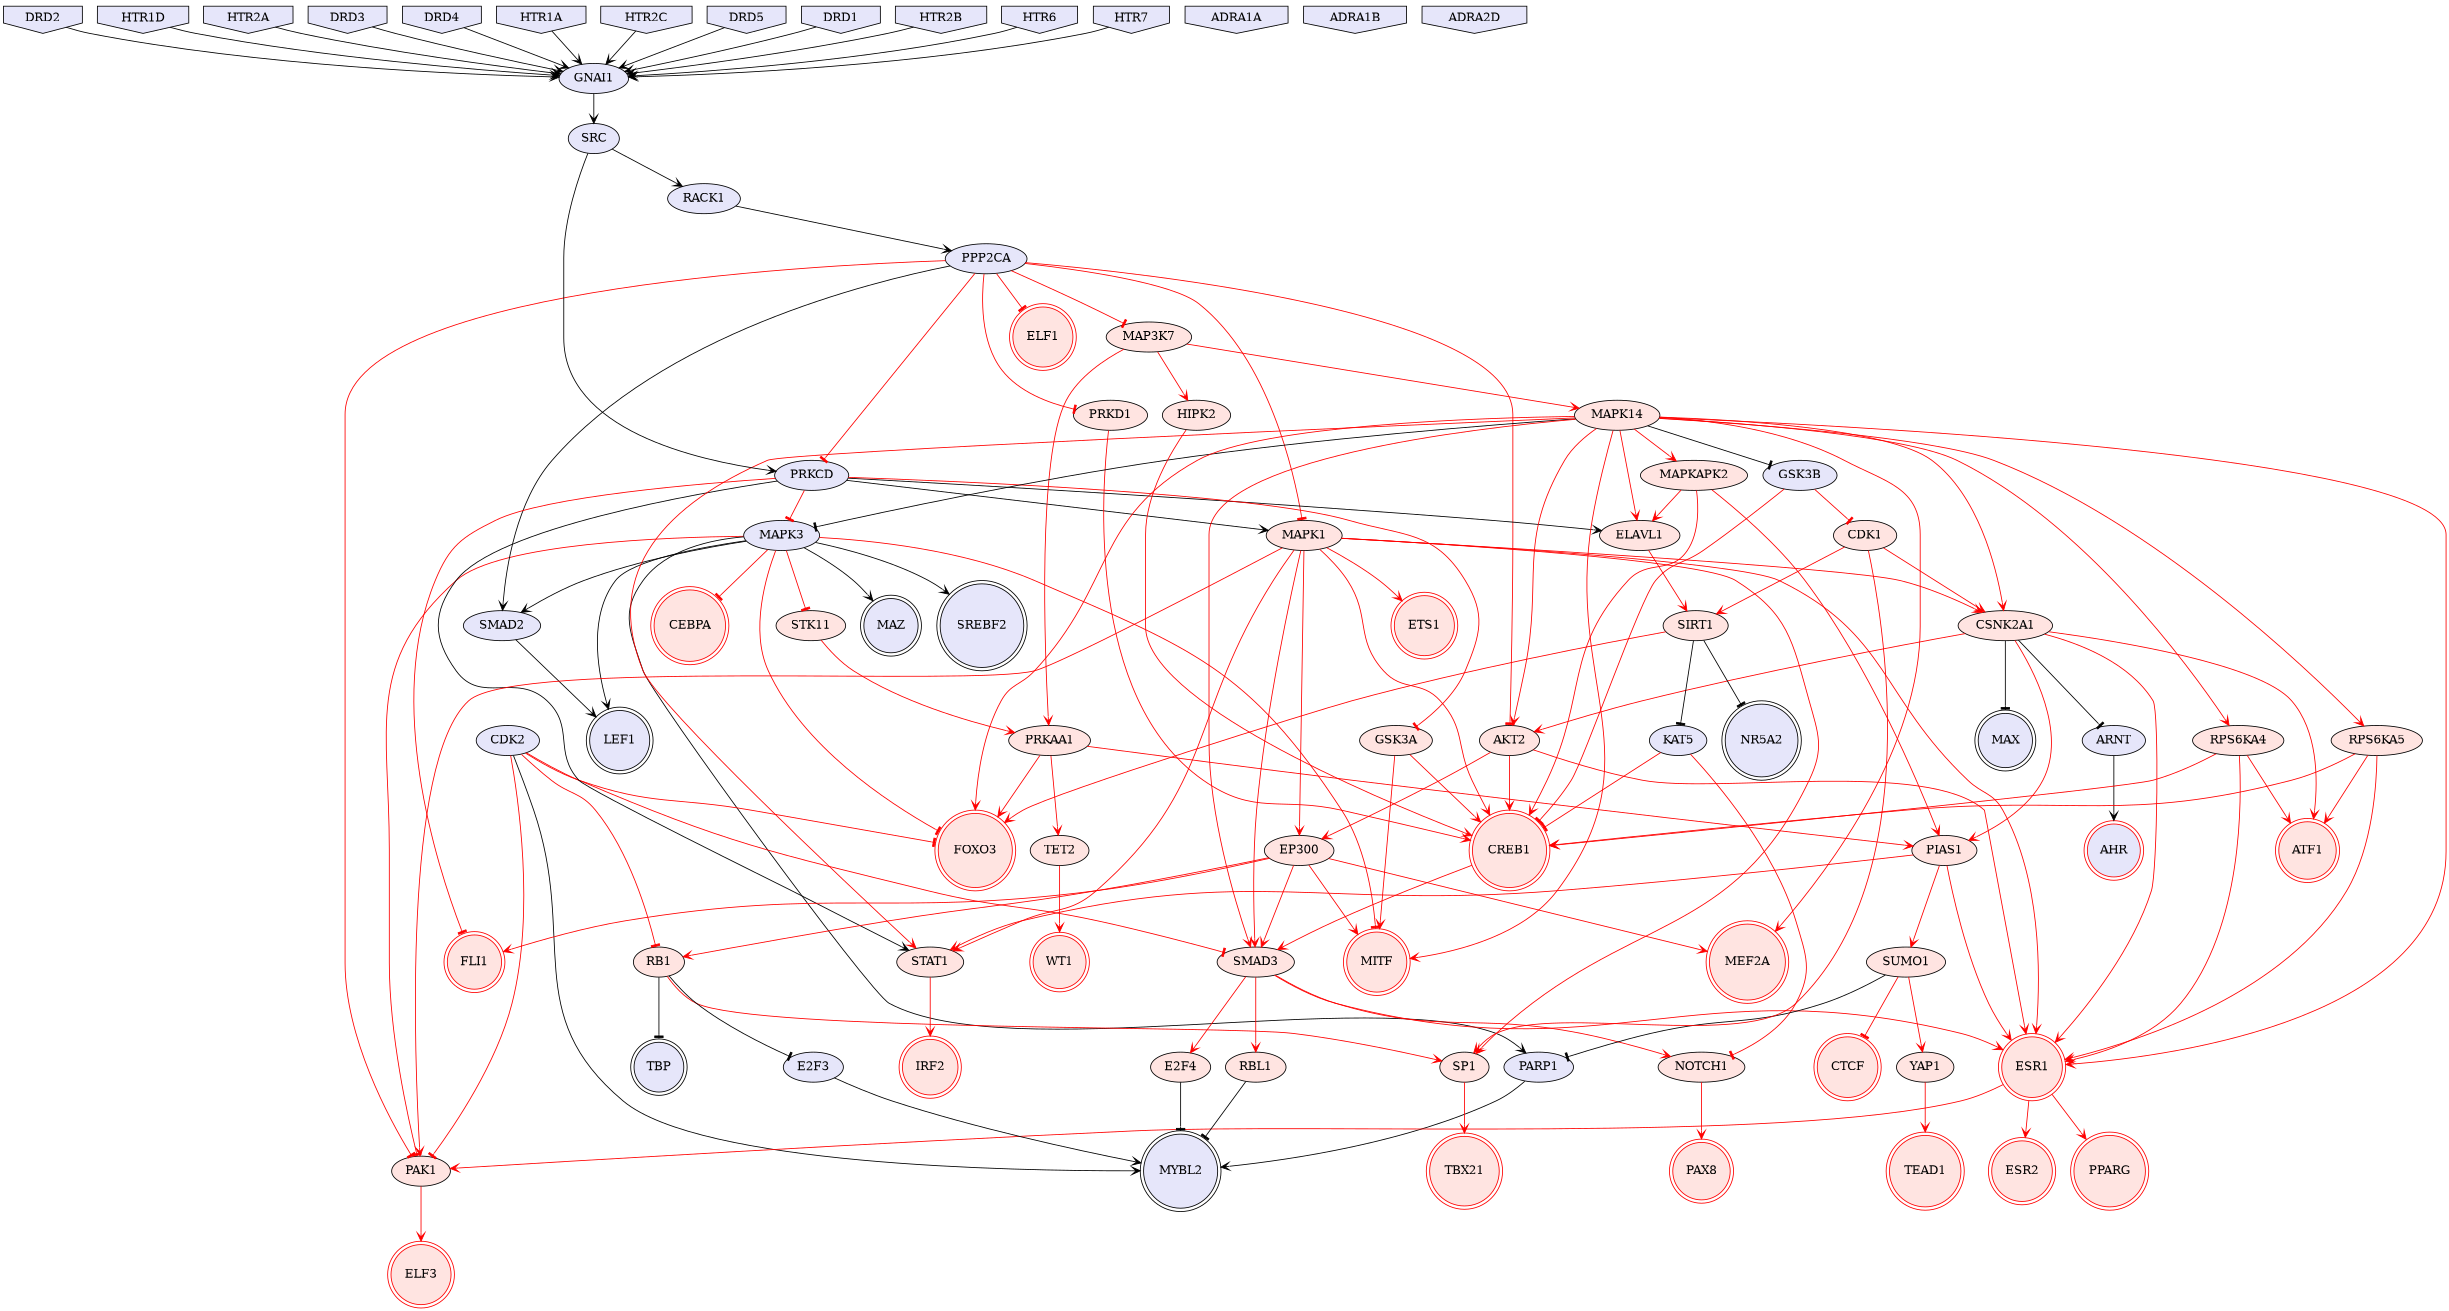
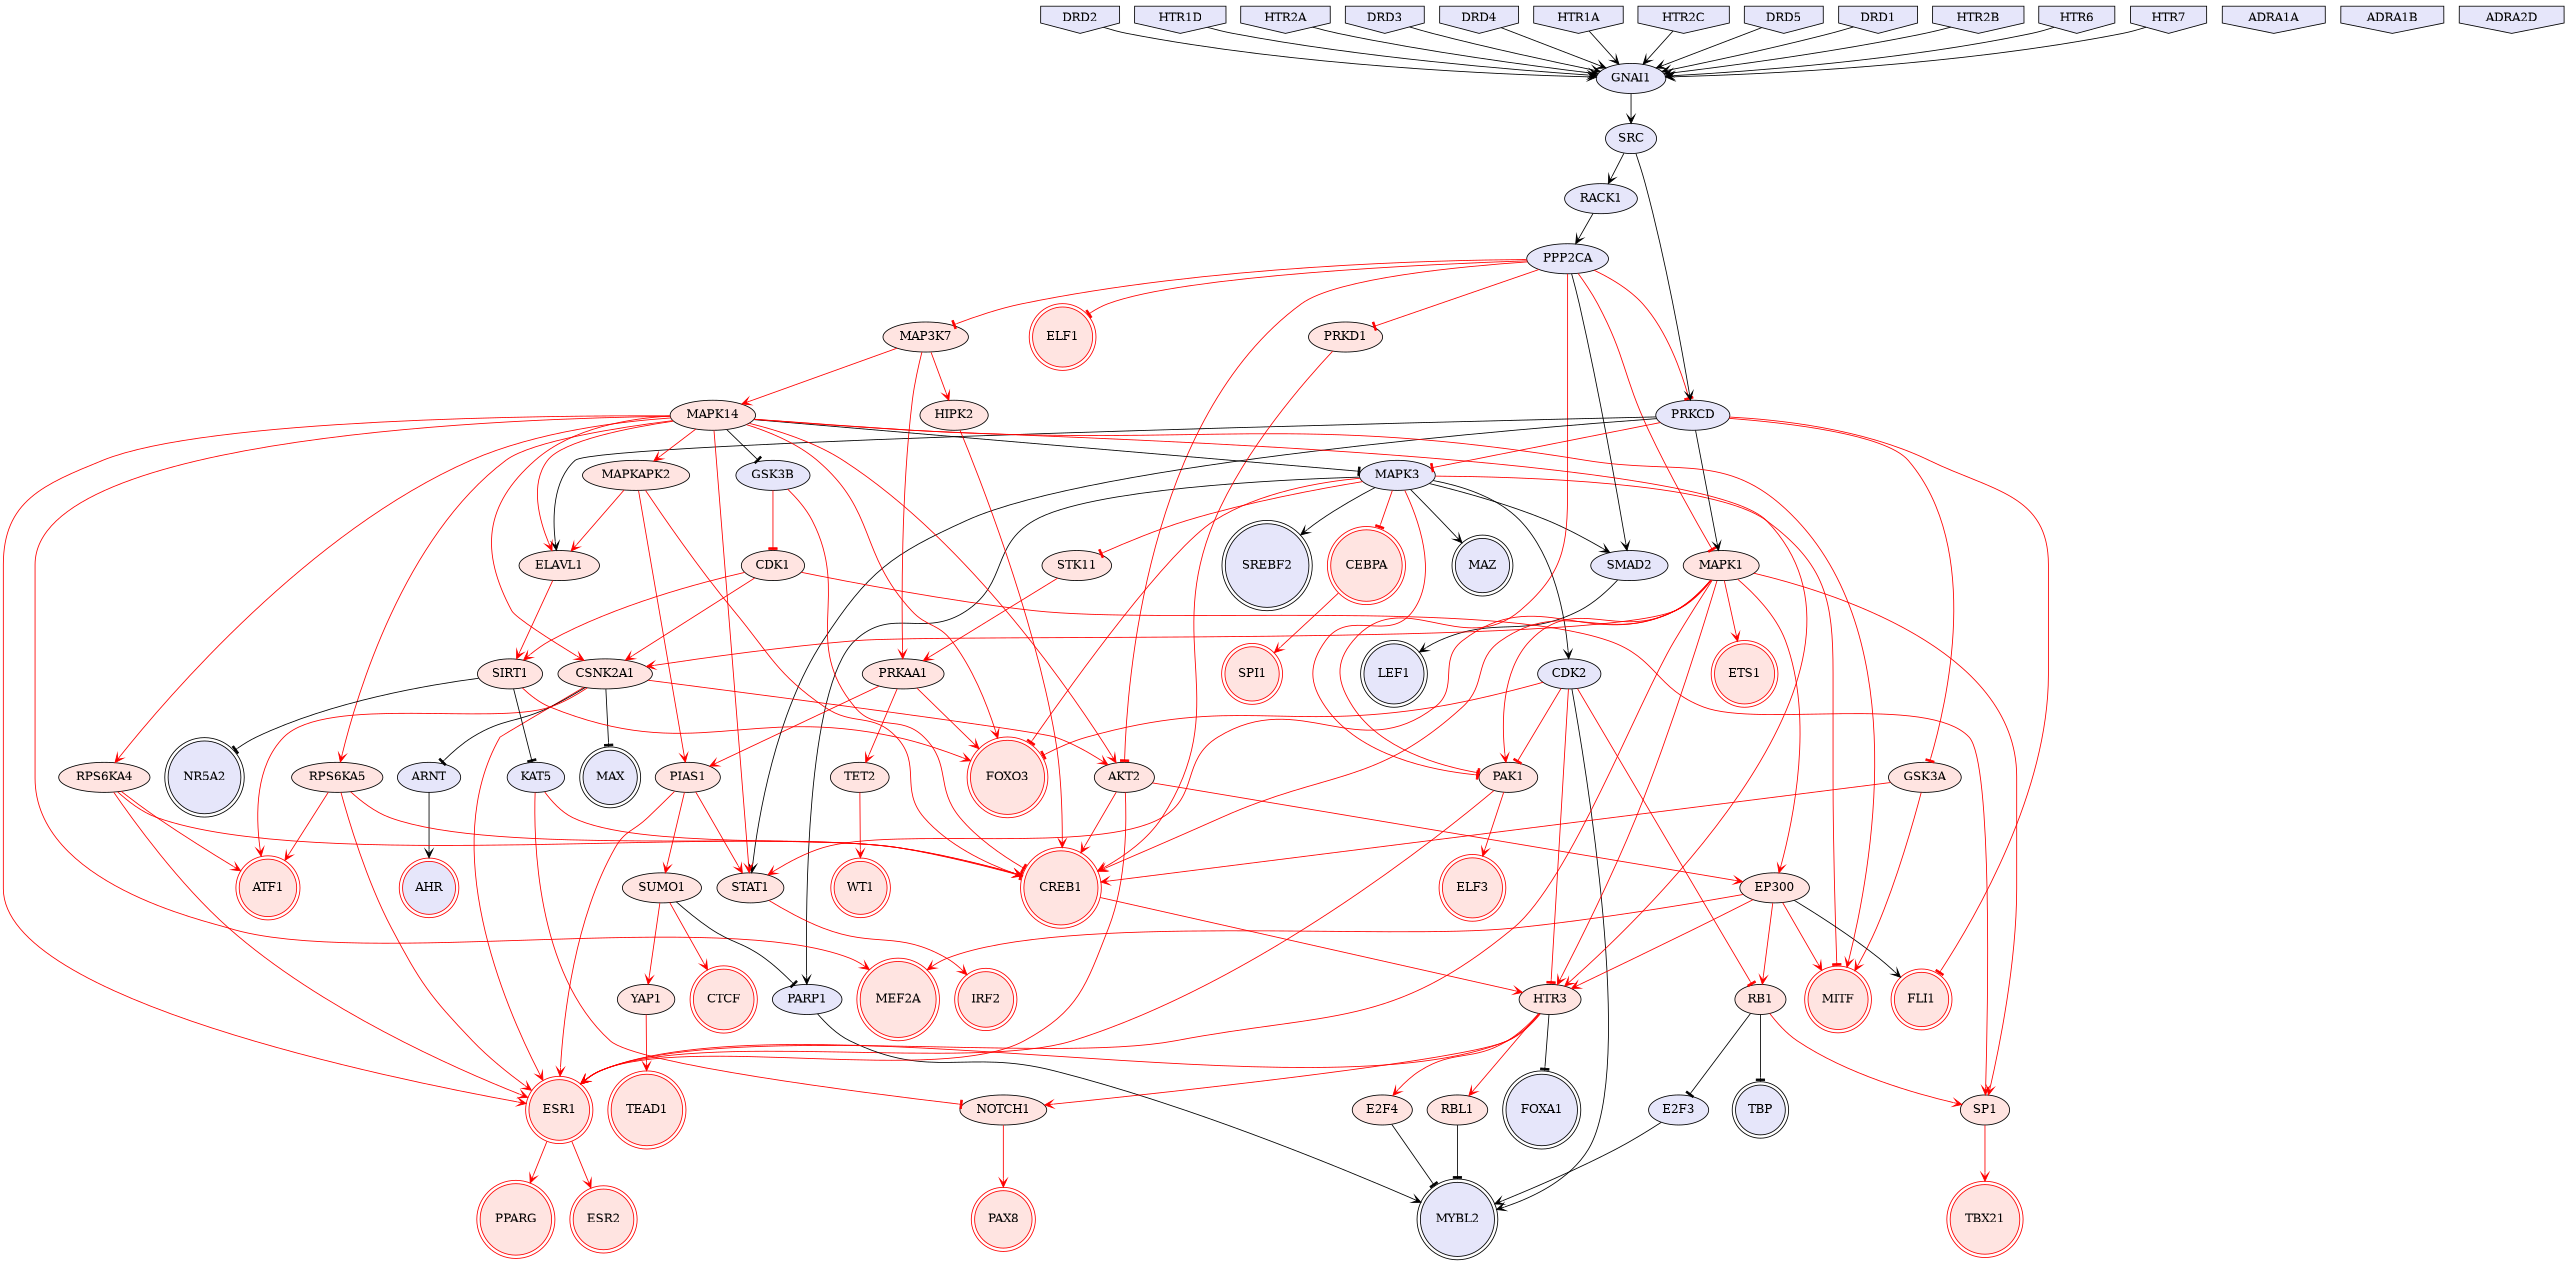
(620, 576) -> (1534, 538)
none -> (1252, 674)
(2051, 751) -> none
(890, 903) -> (1846, 934)
(1256, 962) -> (1550, 999)
(1882, 1005) -> (687, 933)
none -> (1542, 1110)
(1233, 1129) -> (1074, 1040)
